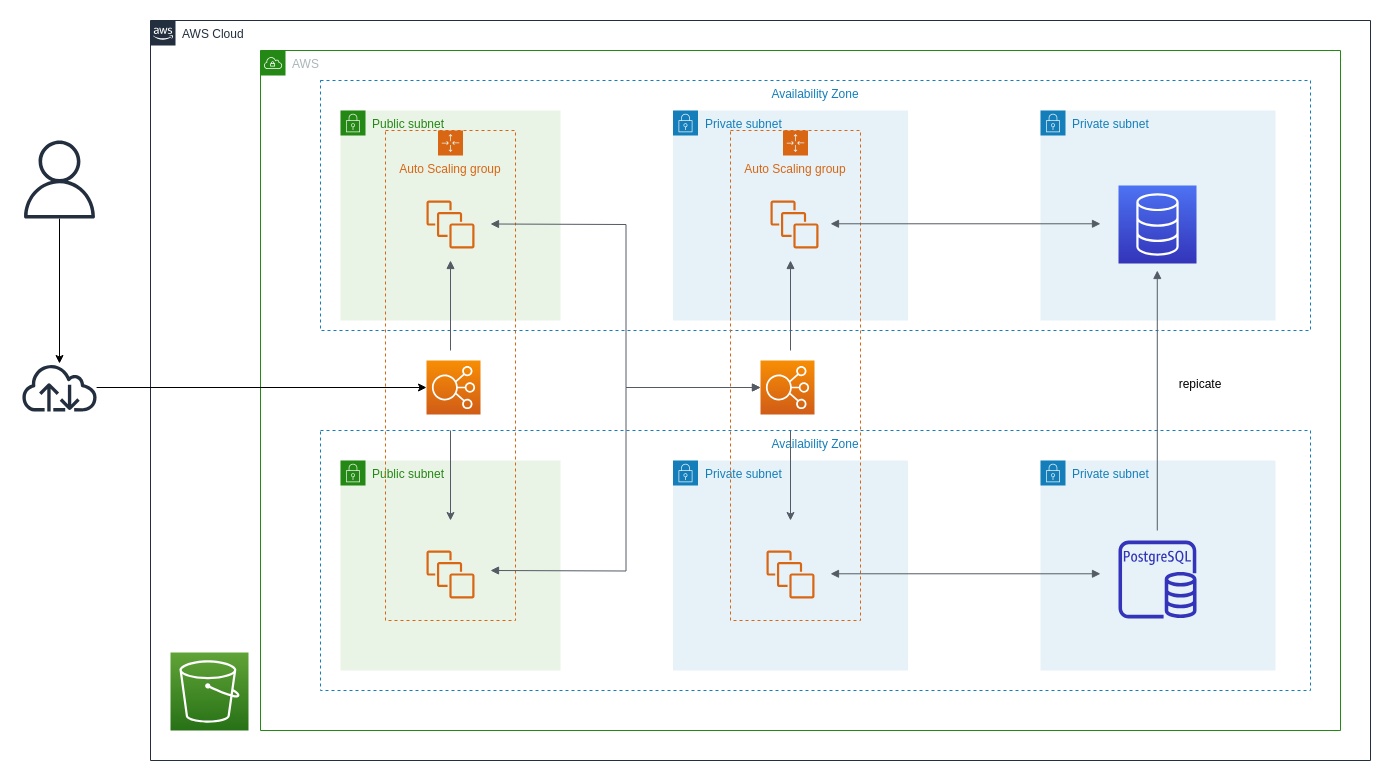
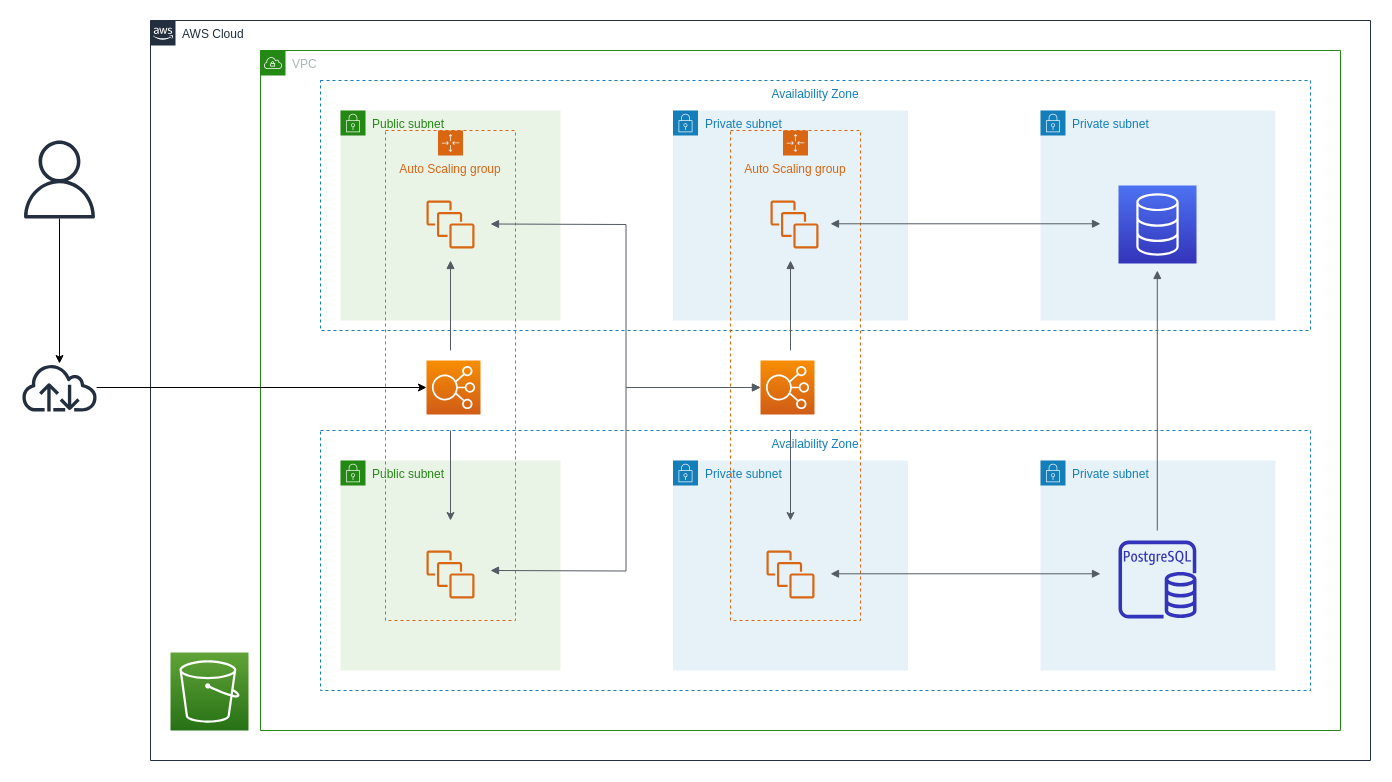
(303, 65) -> (303, 65)
(1201, 385) -> none
